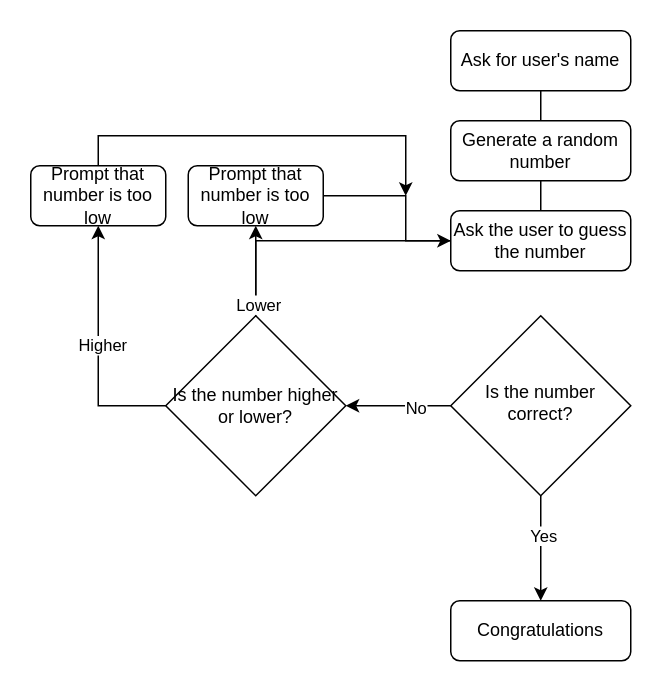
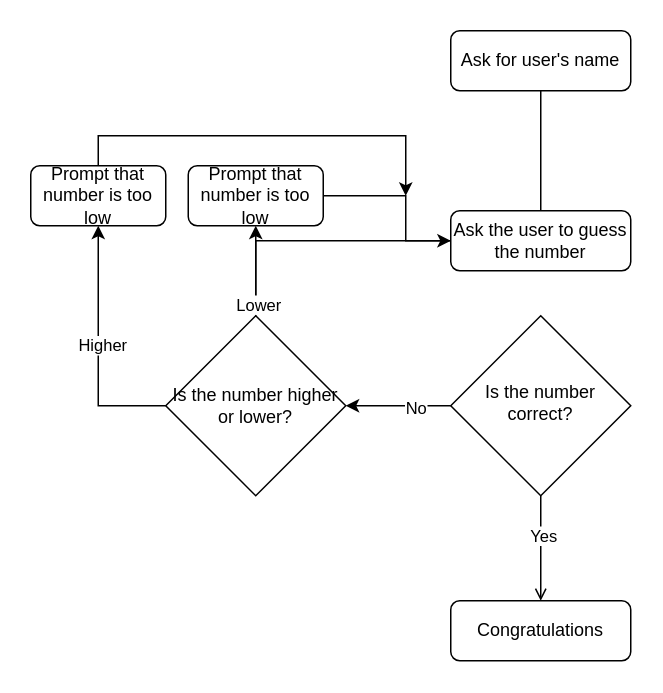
(541, 151) -> none
(541, 589) -> (541, 591)
